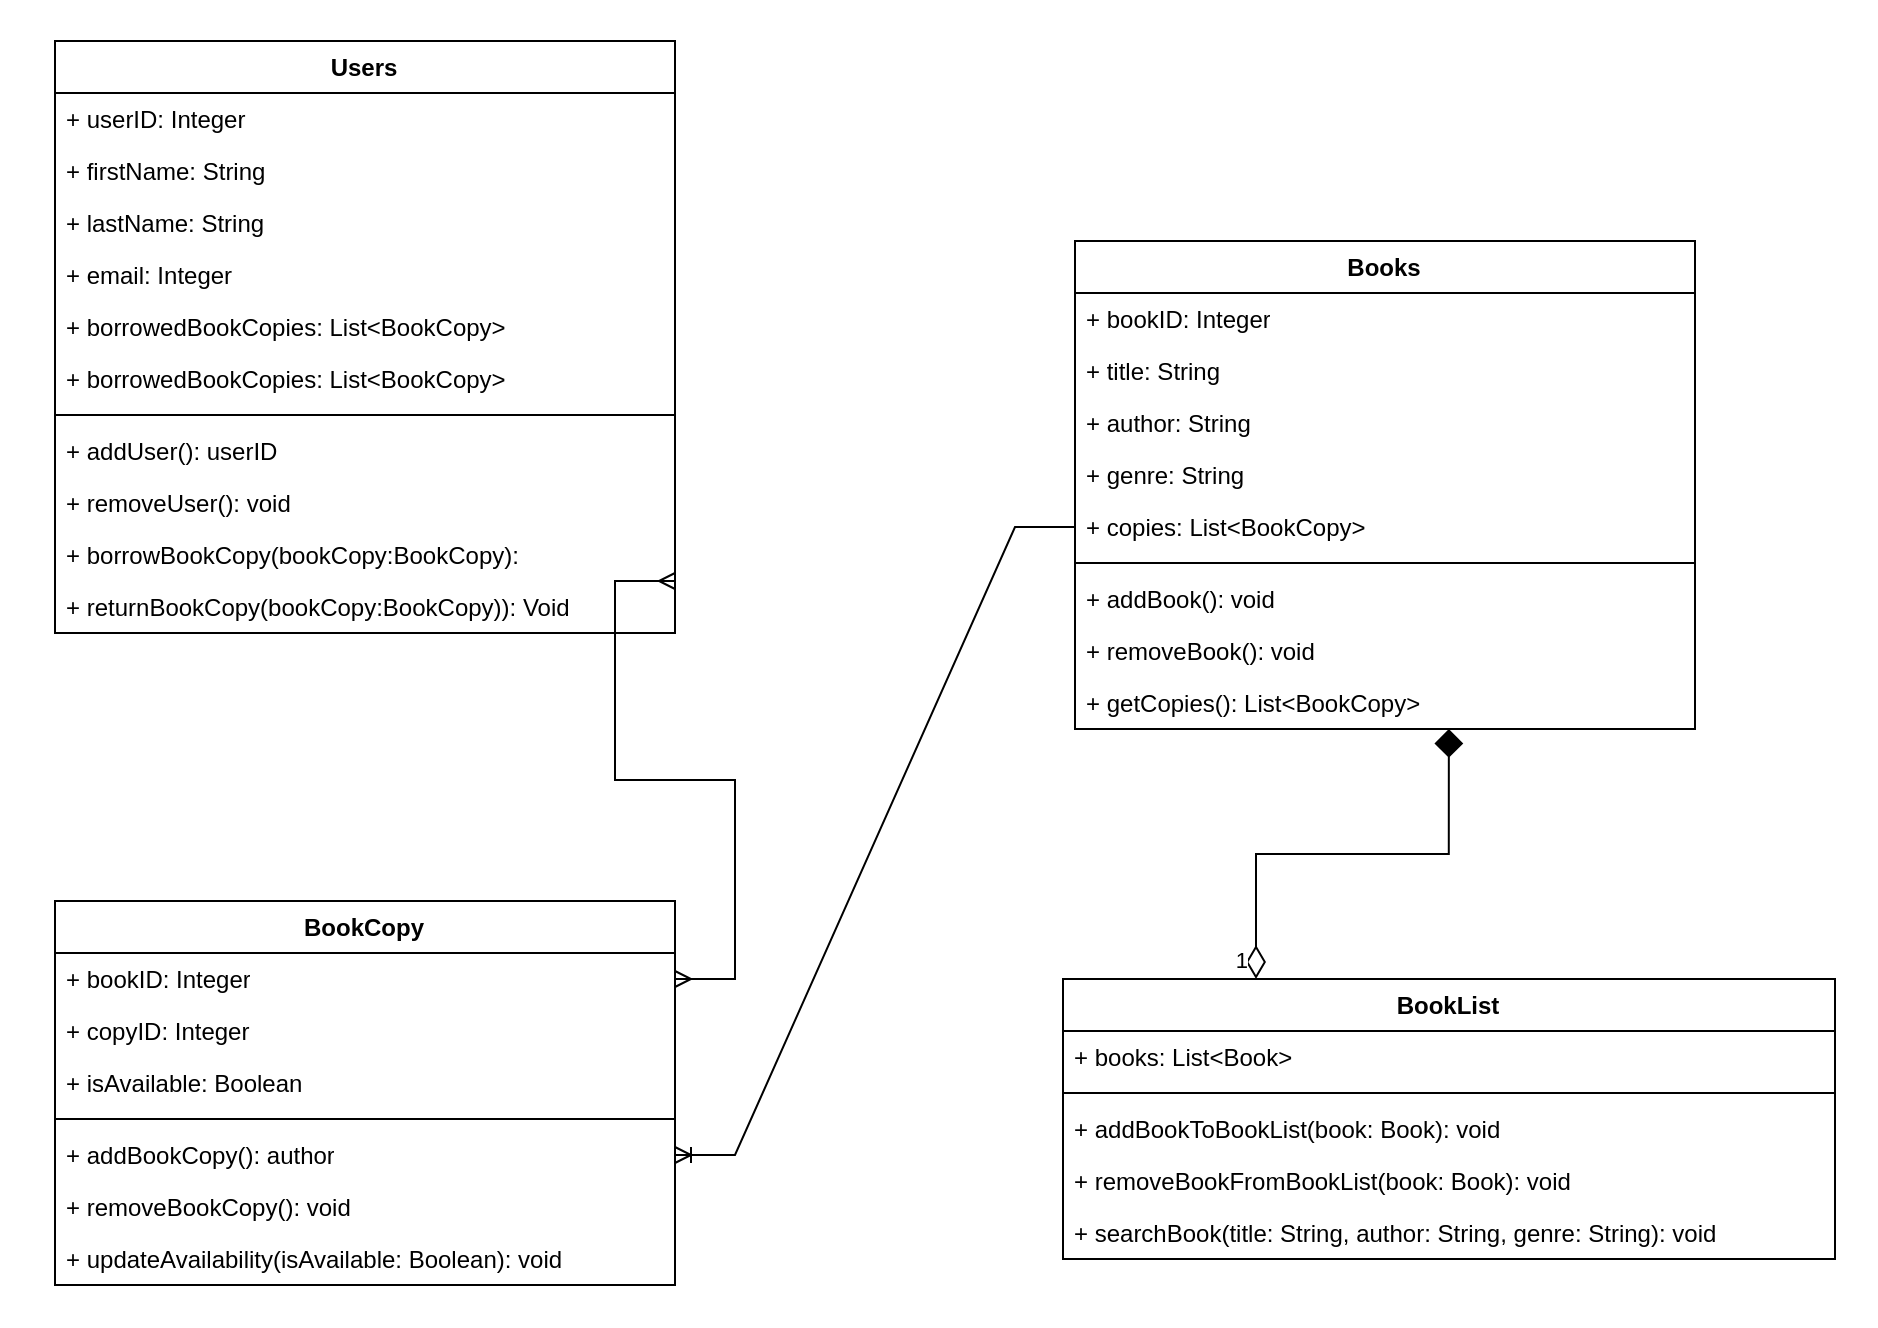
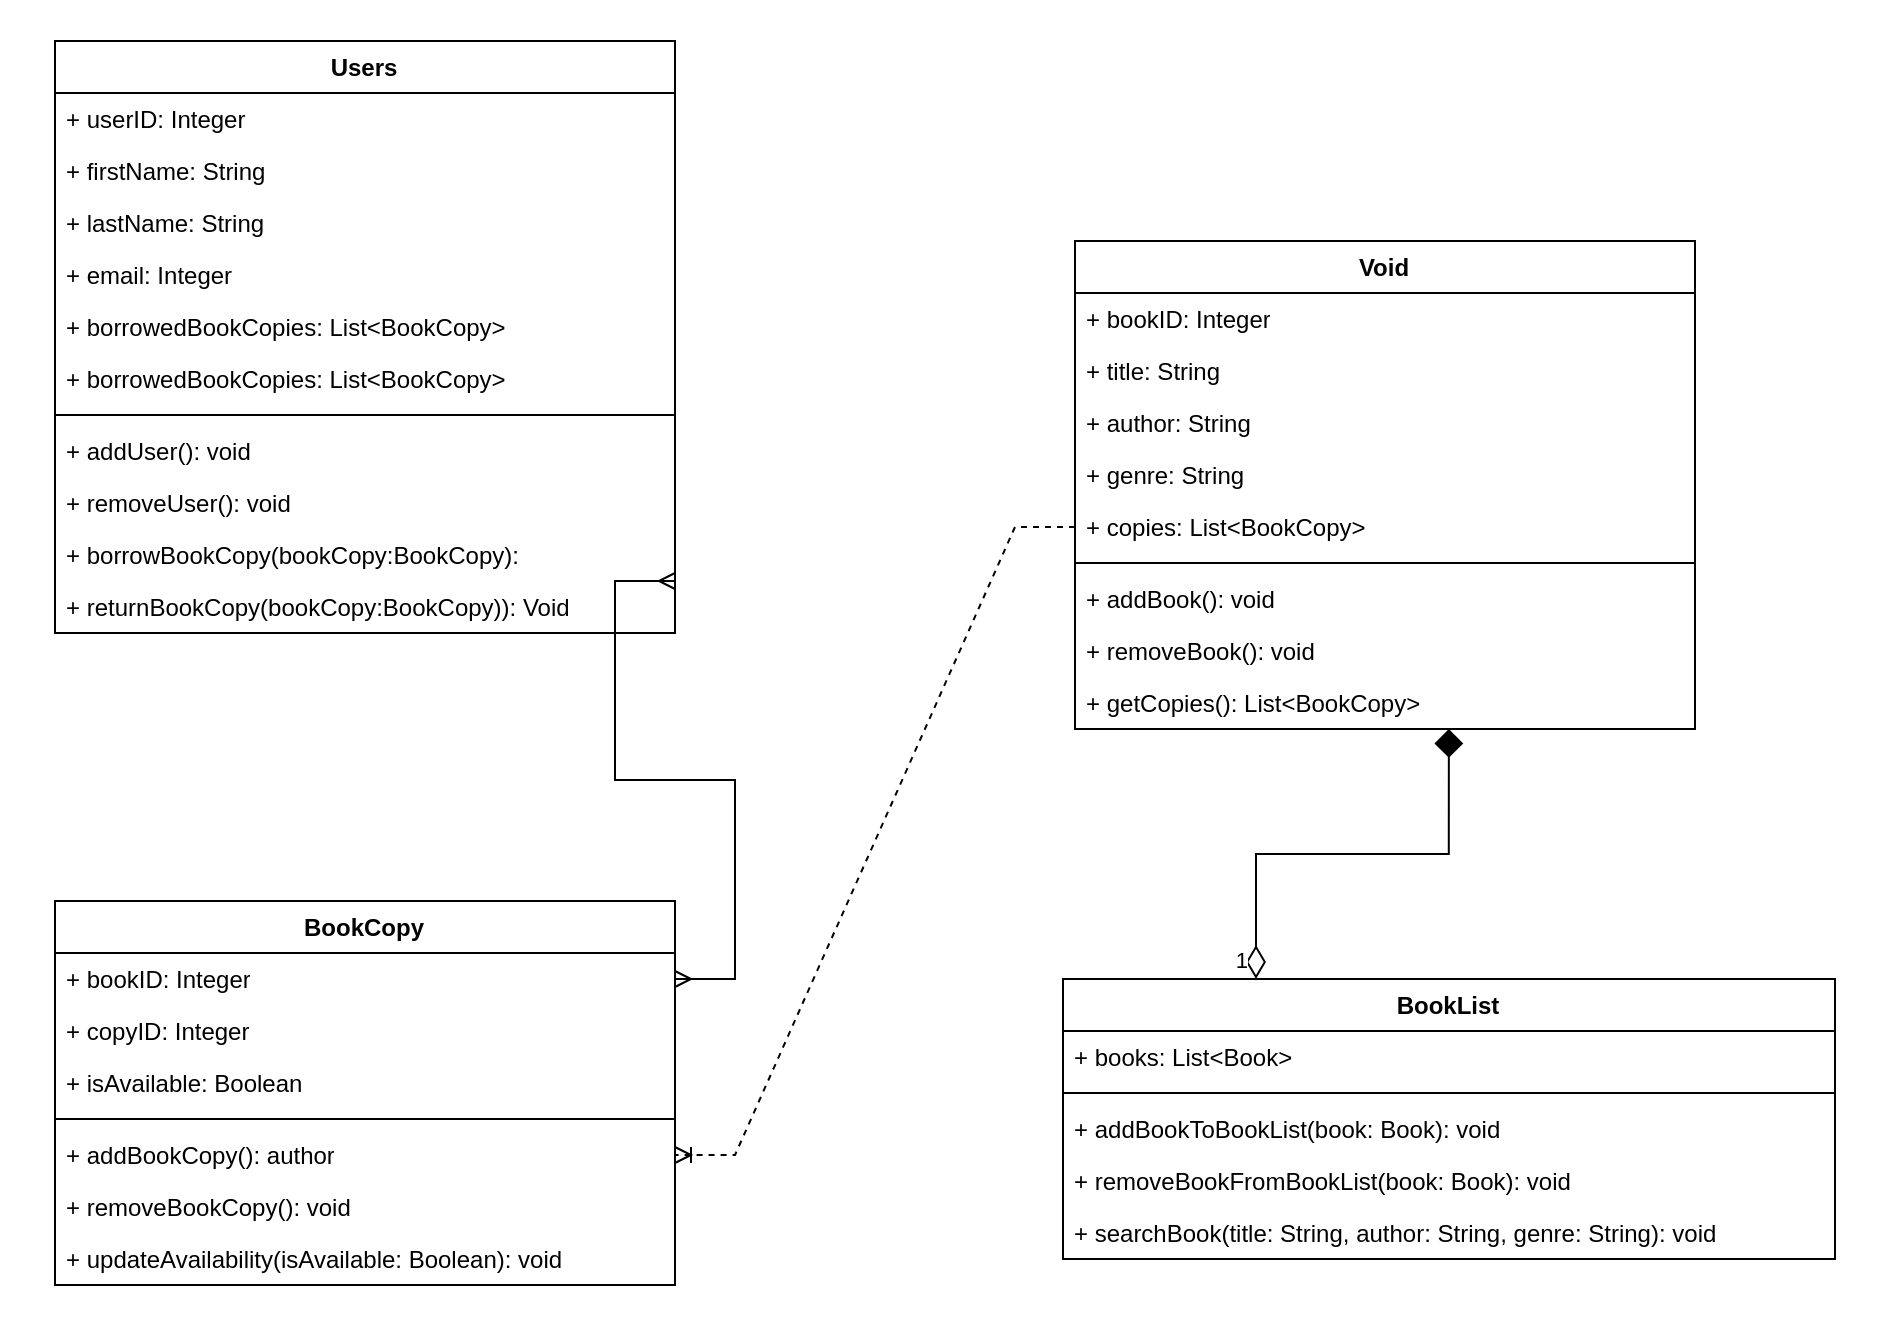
(1385, 269) -> (1385, 269)
(185, 453) -> (169, 453)
(875, 841) -> (875, 841)
